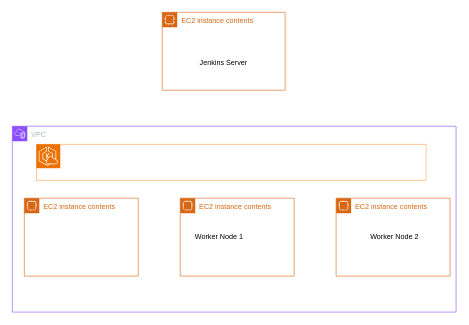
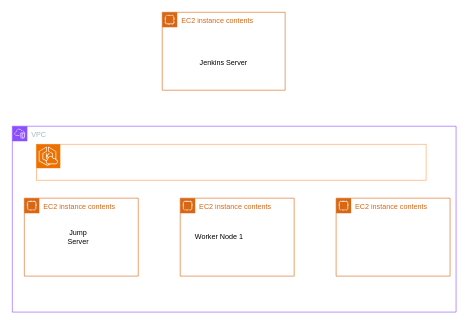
none -> (78, 237)
(395, 237) -> none
